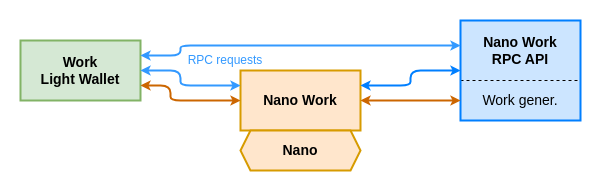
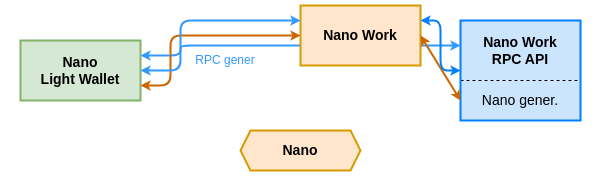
(226, 61) -> (226, 61)
(81, 71) -> (81, 71)
(301, 101) -> (361, 36)
(521, 101) -> (521, 101)
